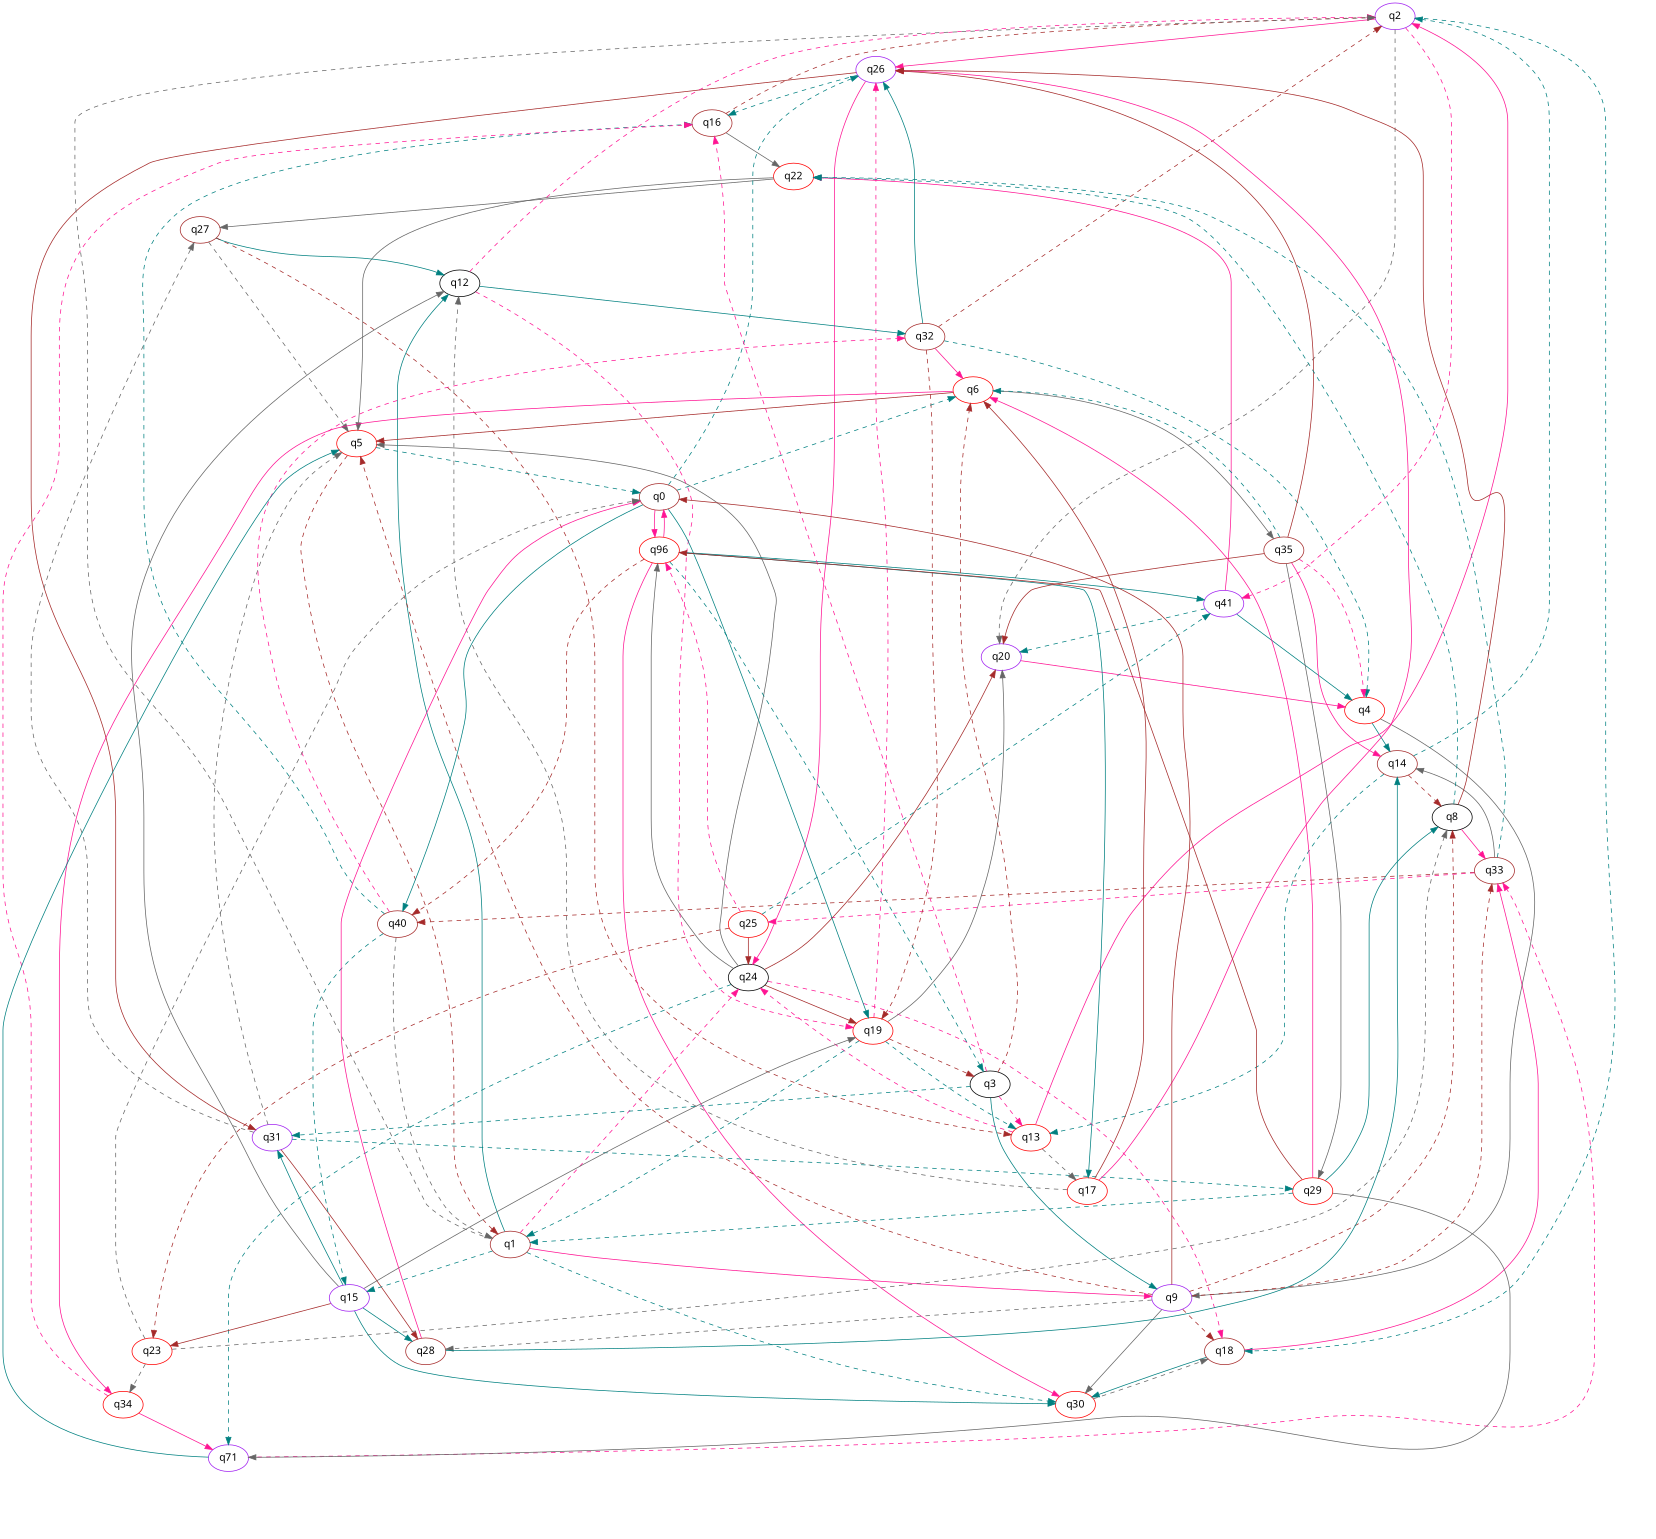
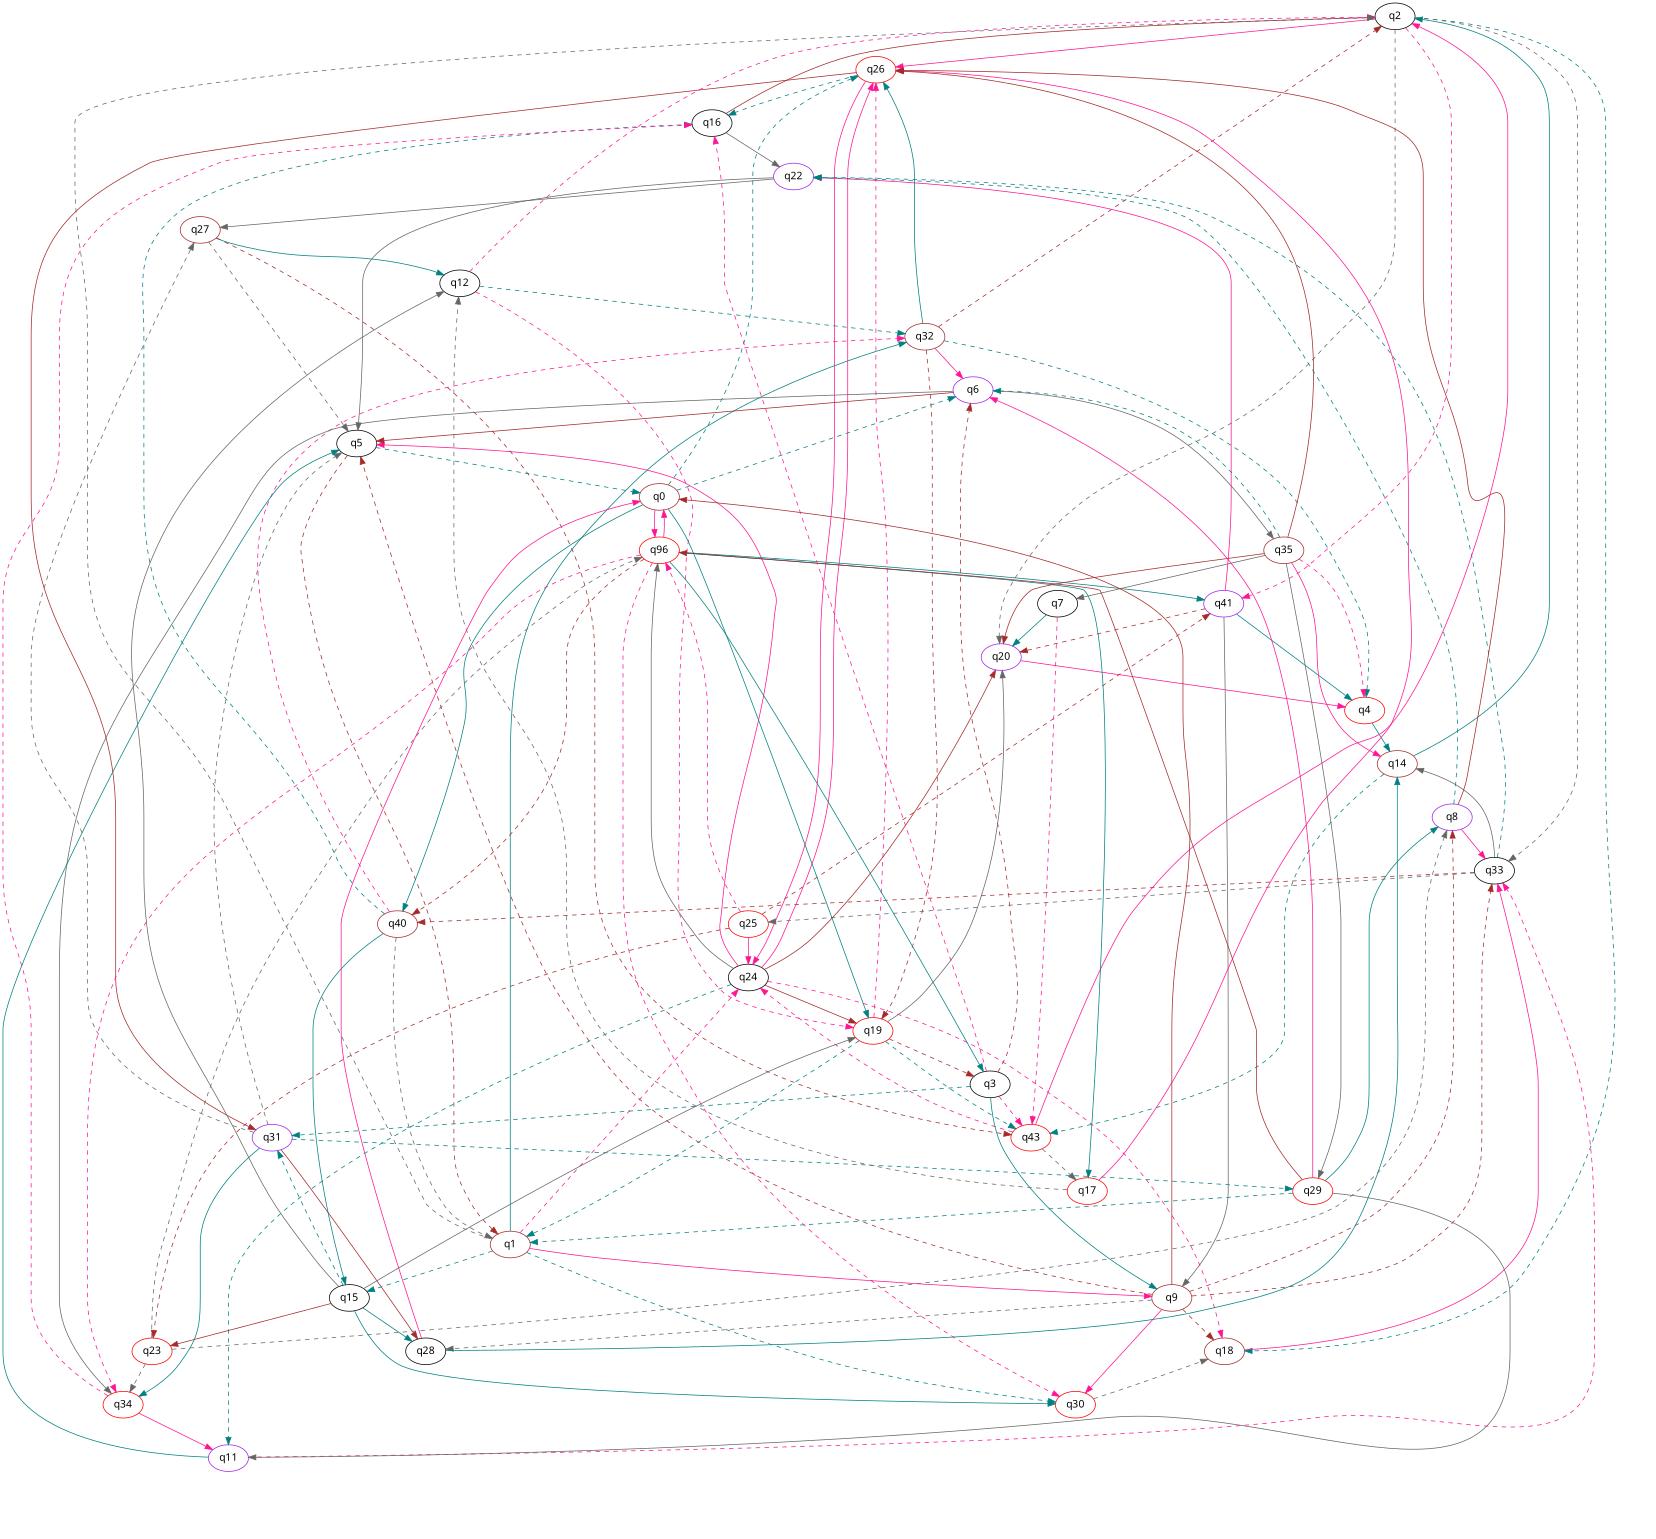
(1395, 16) -> (1395, 16)
(1023, 34) -> (1023, 34)
(876, 70) -> (876, 70)
(712, 123) -> (712, 123)
(794, 177) -> (794, 177)
(689, 310) -> (689, 310)
(1549, 380) -> (1549, 380)
(973, 390) -> (973, 390)
none -> (1578, 395)
(357, 444) -> (357, 444)
none -> (843, 534)
(771, 580) -> (771, 580)
(193, 591) -> (193, 591)
none -> (1058, 604)
(1121, 629) -> (1121, 629)
(443, 761) -> (515, 687)
(972, 773) -> (972, 773)
(1146, 775) -> none
(1422, 788) -> none
(832, 809) -> (832, 809)
(1452, 817) -> (1452, 817)
(257, 840) -> (307, 894)
none -> (194, 868)
(1494, 871) -> (1494, 871)
(1125, 897) -> (1125, 897)
(748, 947) -> (748, 947)
(662, 1037) -> (662, 1037)
(1510, 1089) -> (1228, 921)
(313, 1093) -> (313, 1093)
(1031, 1138) -> (1031, 1138)
(311, 1222) -> (311, 1222)
none -> (200, 1271)
(349, 1298) -> (349, 1298)
(1172, 1298) -> (1172, 1298)
(1126, 1348) -> (1126, 1348)
(426, 1351) -> (426, 1351)
(1153, 1375) -> none
(228, 1458) -> (228, 1458)
